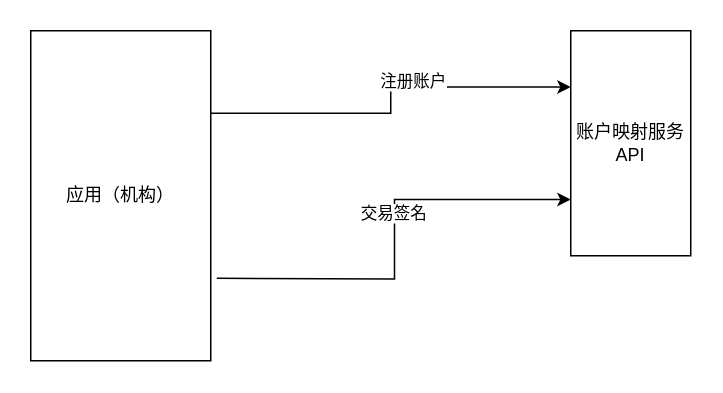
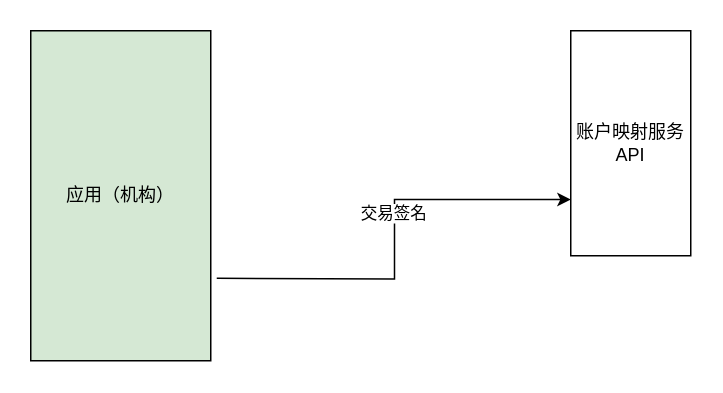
(335, 113) -> none
(121, 196) -> (121, 196)
